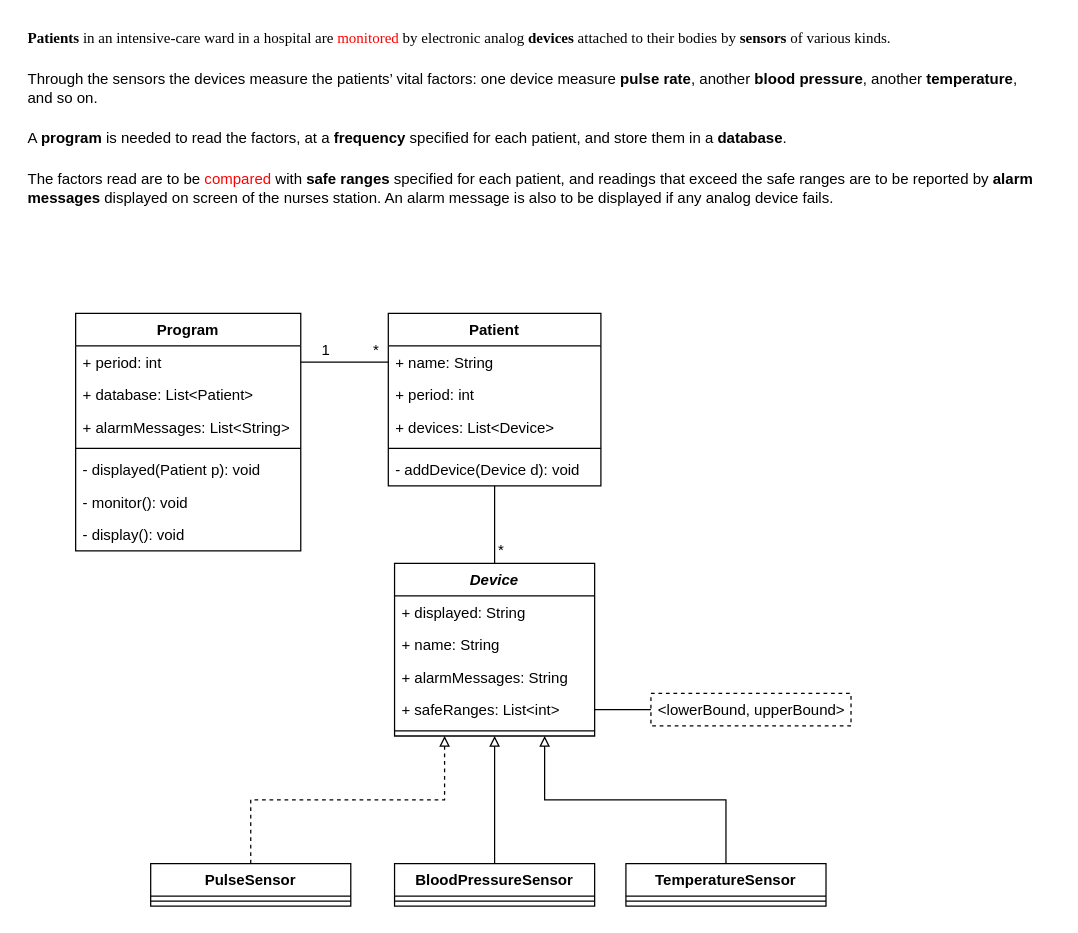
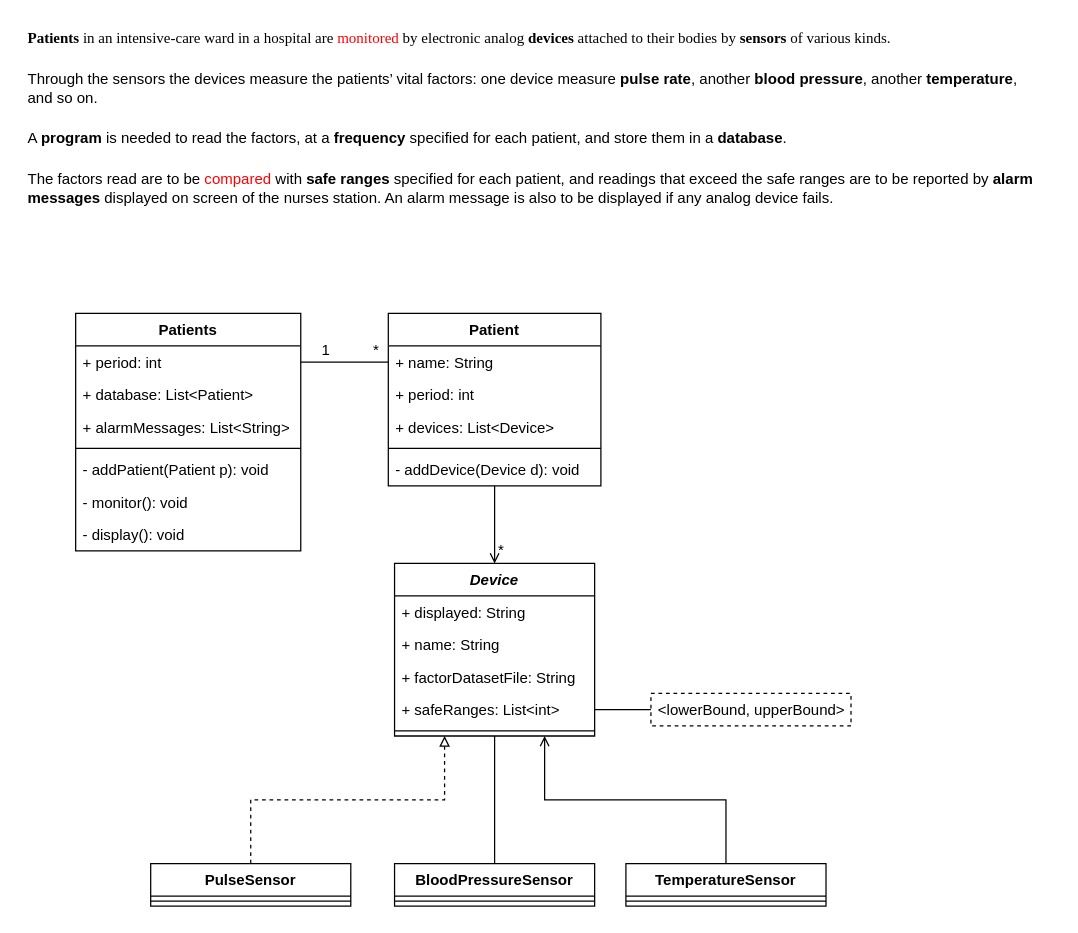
(188, 330) -> (188, 330)
(185, 470) -> (191, 470)
(494, 558) -> (494, 557)
(488, 678) -> (503, 678)
(494, 747) -> (494, 743)
(544, 747) -> (544, 744)
